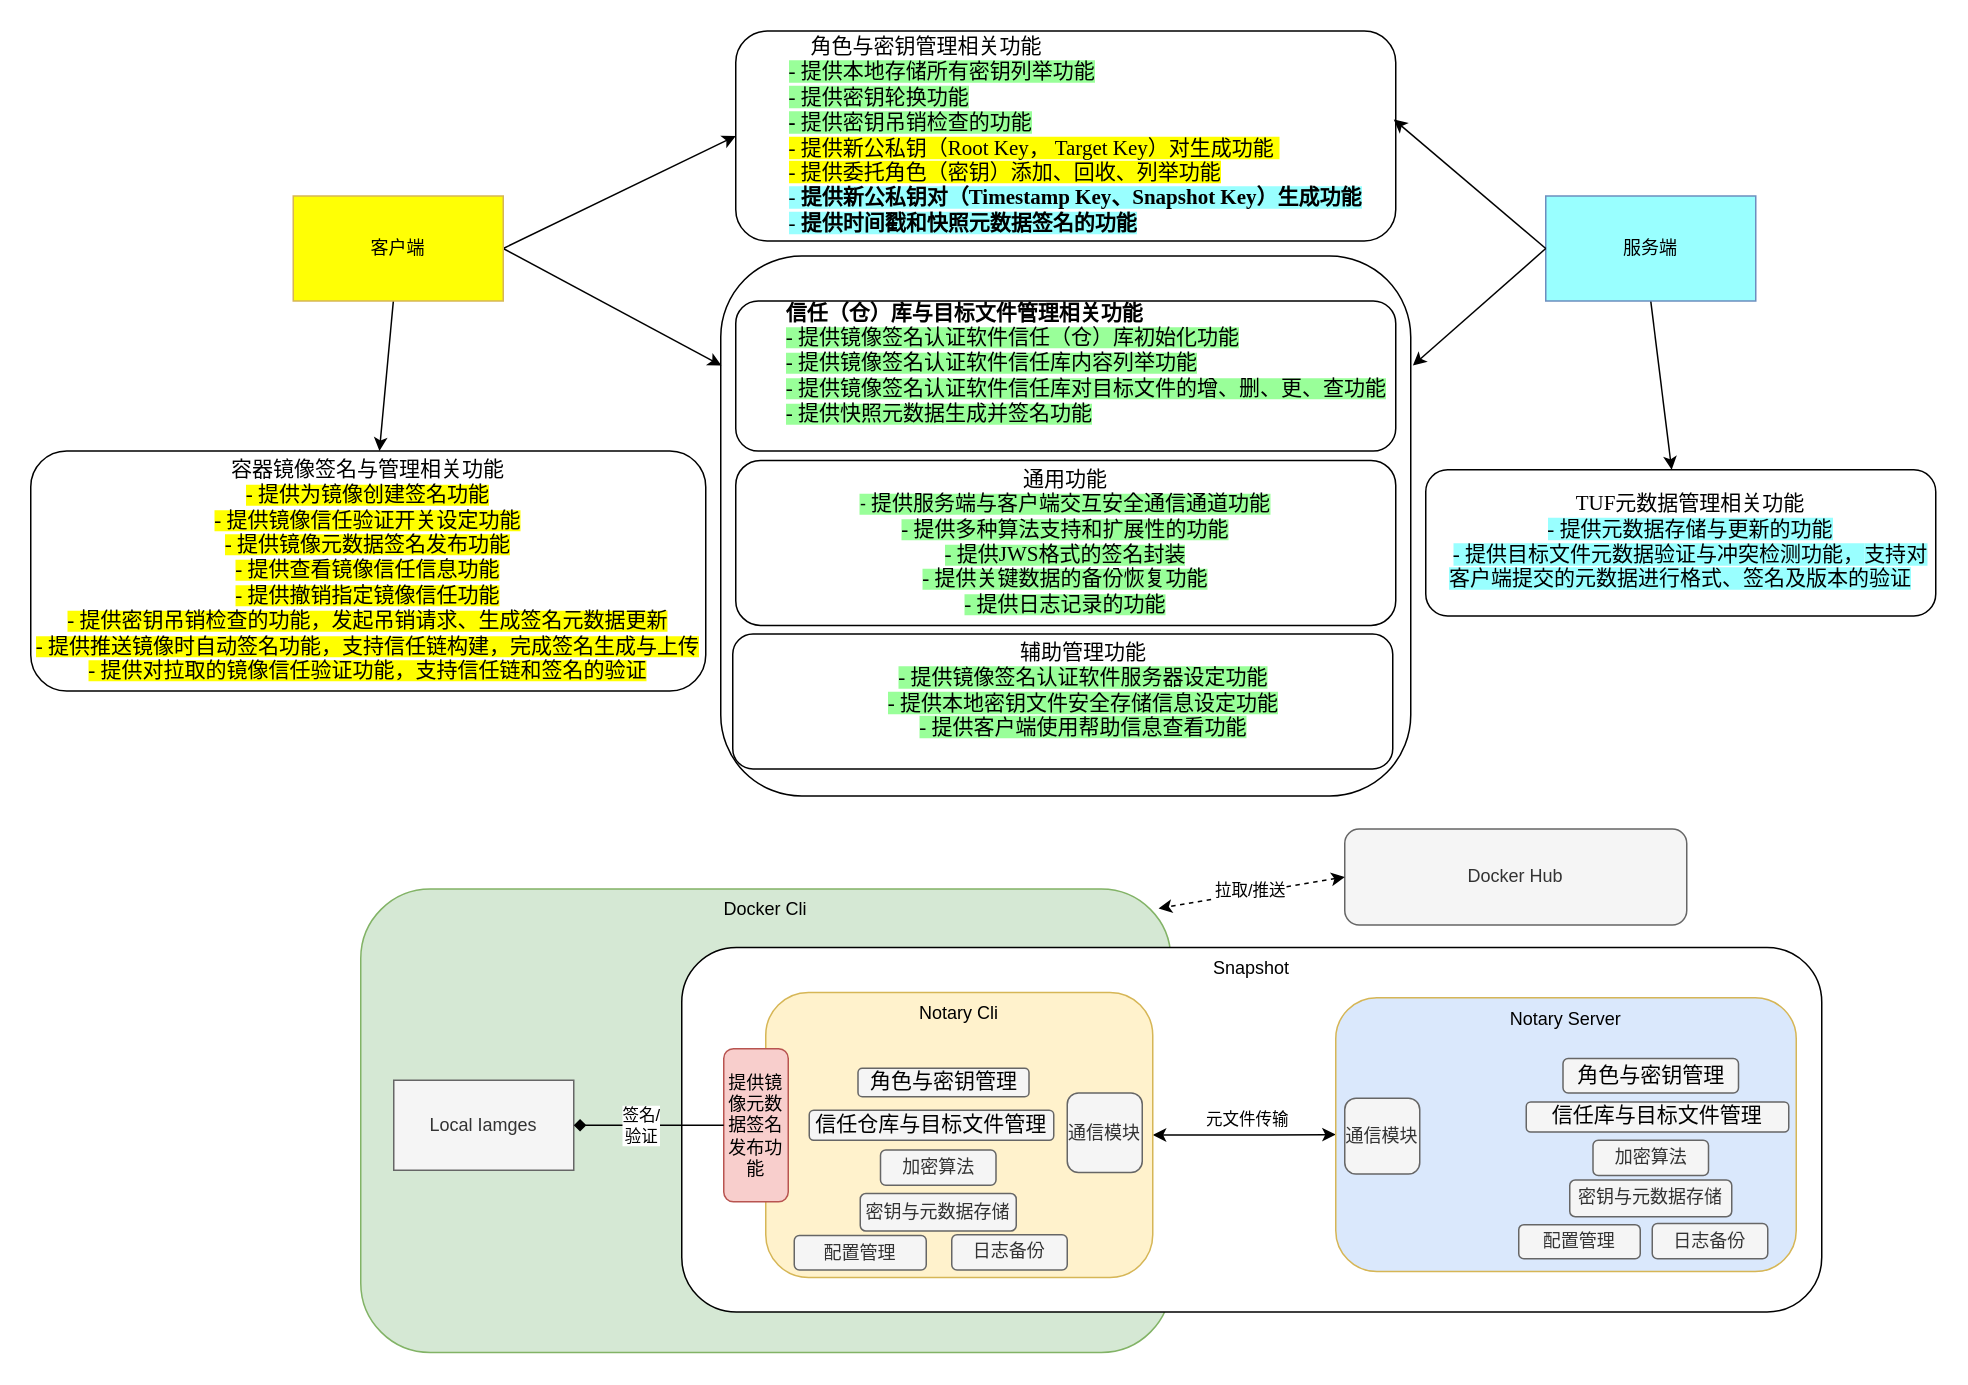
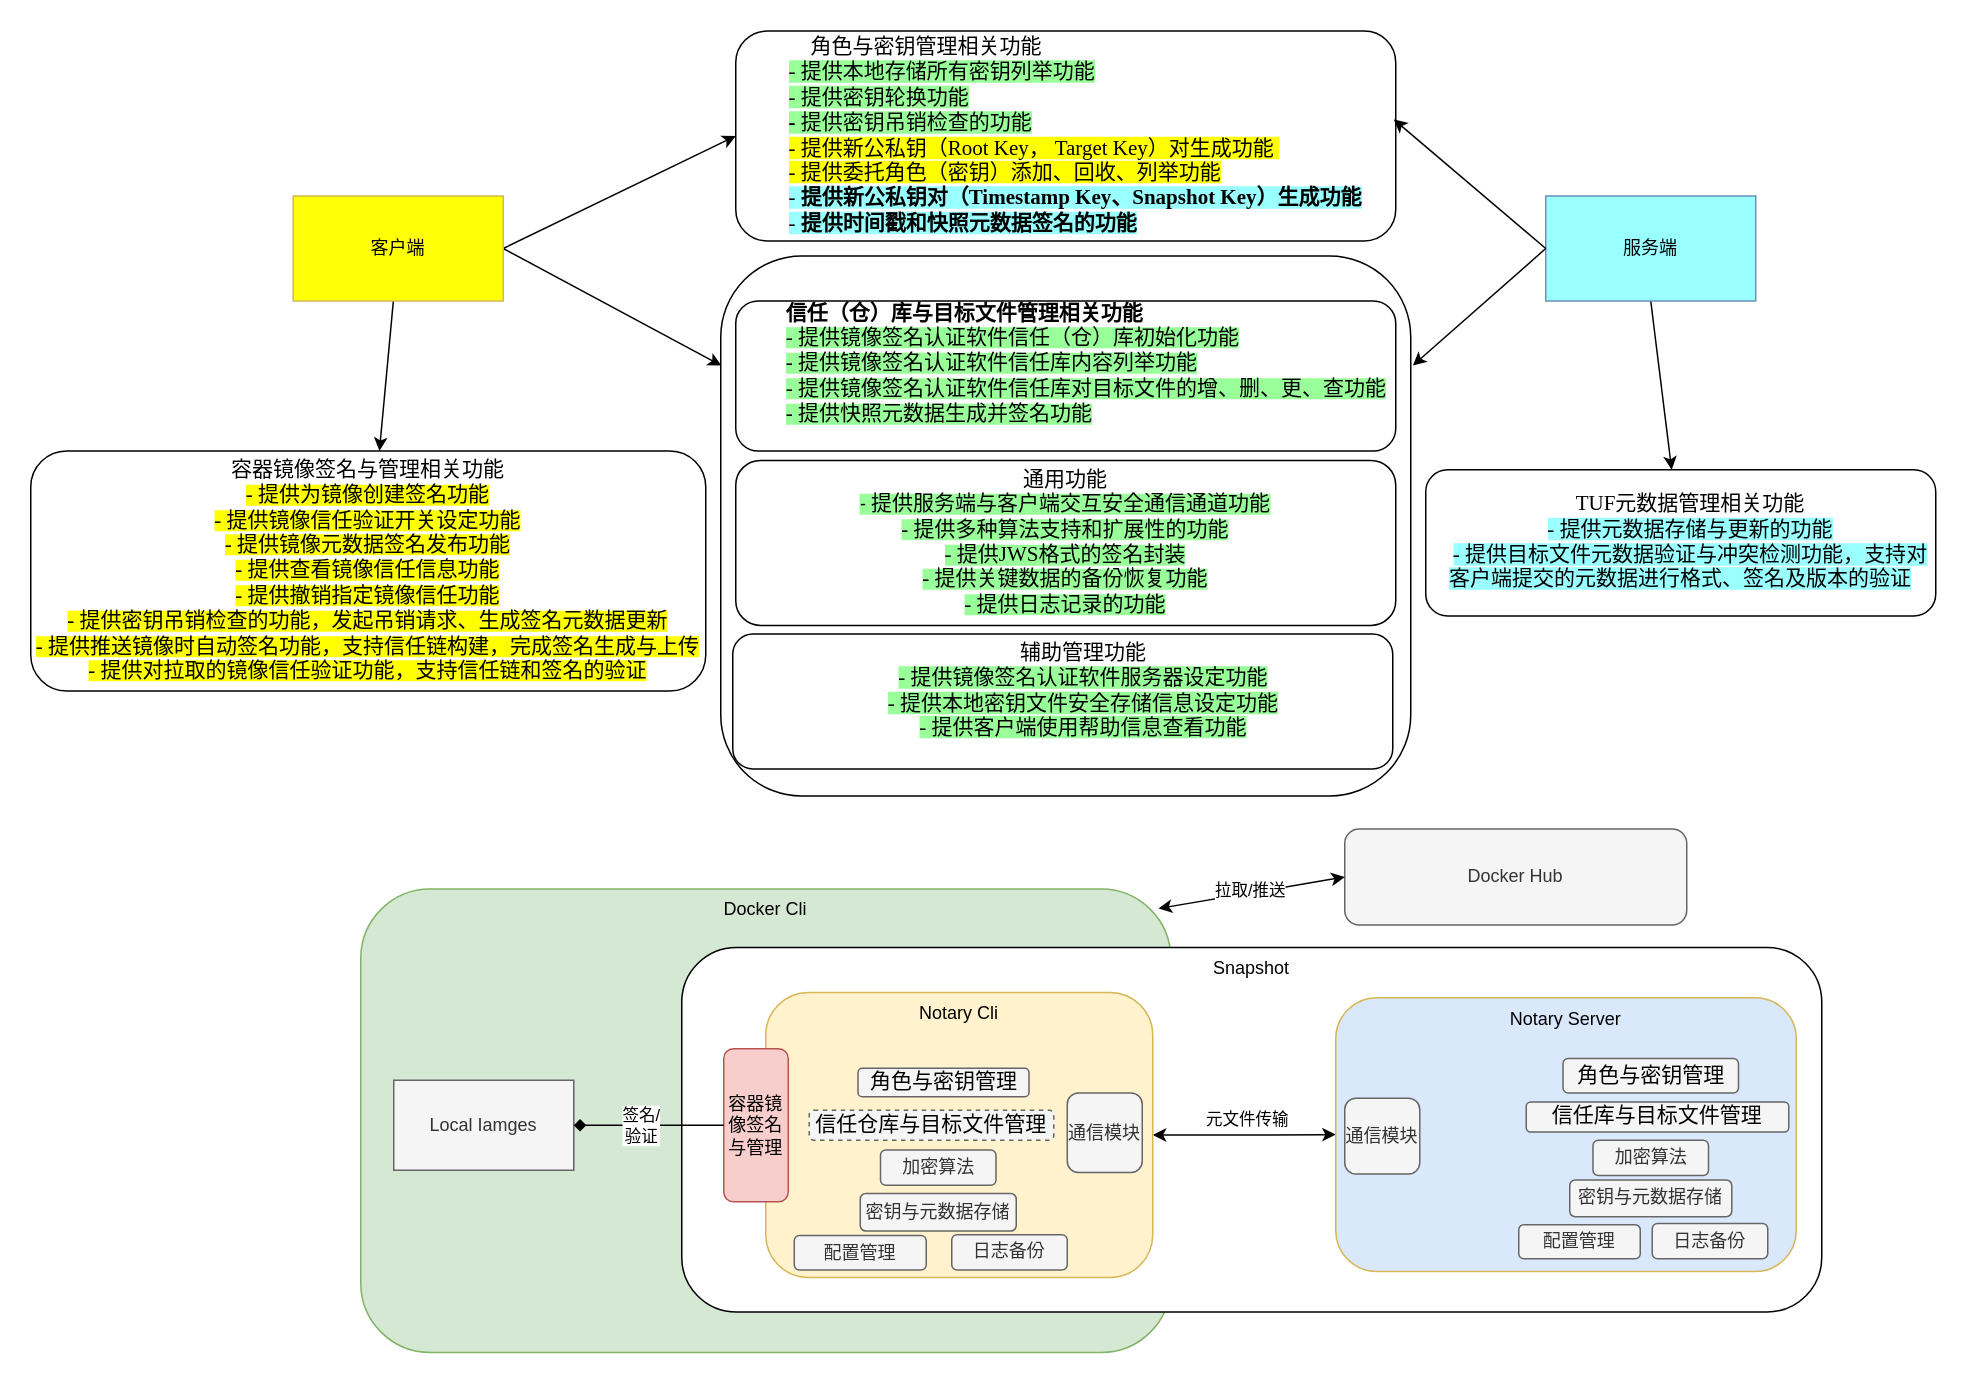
(1192, 903) -> (1192, 903)
(932, 1125) -> (932, 1125)
(756, 1126) -> (756, 1126)
